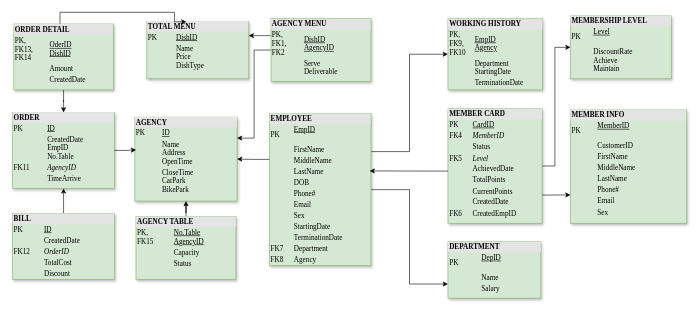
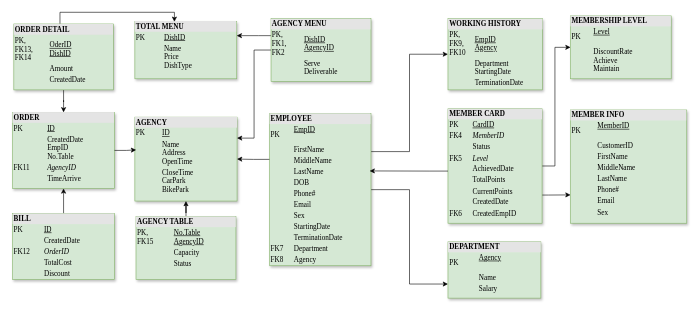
(198, 50) -> (186, 50)
(469, 259) -> (469, 259)
